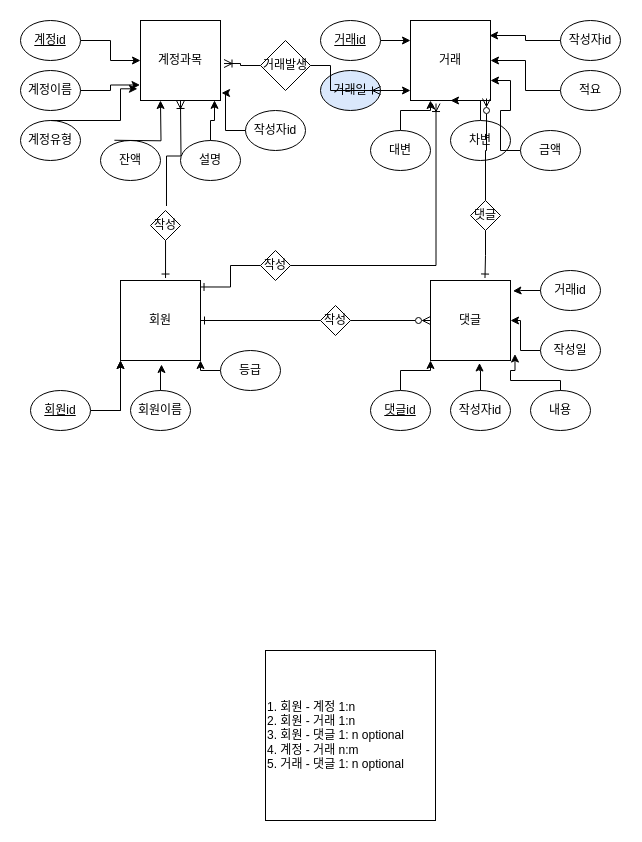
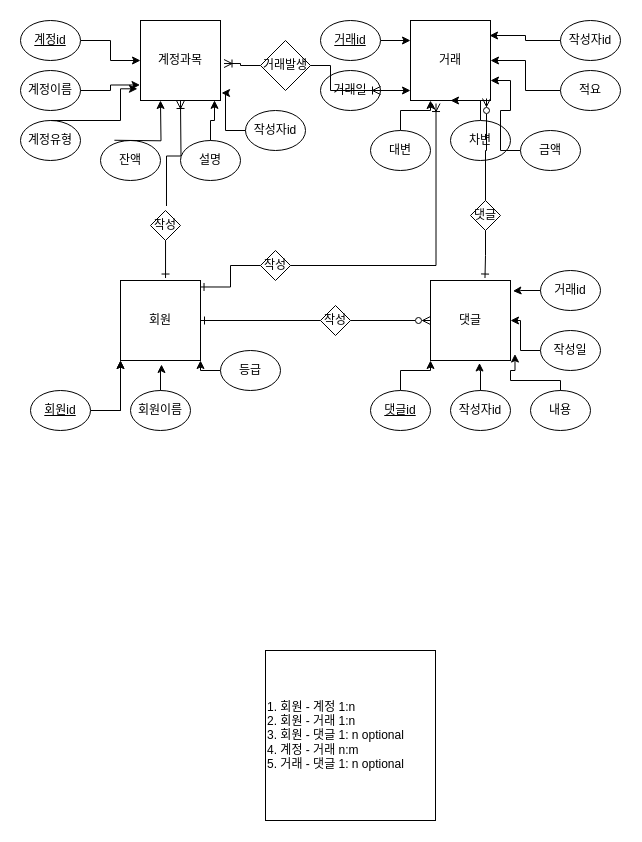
(351, 91) -> (351, 91)
